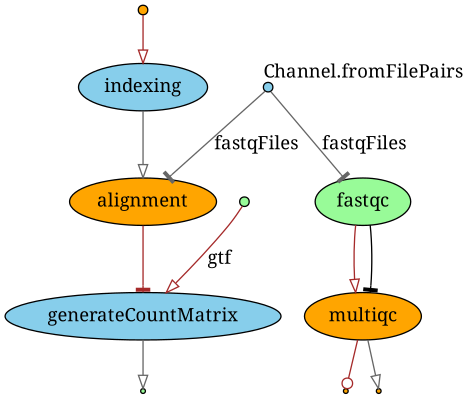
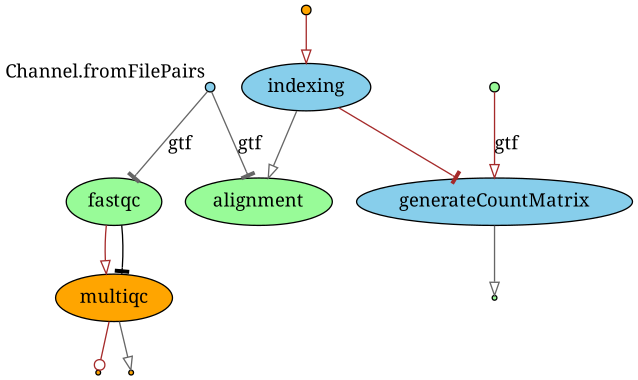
(256, 144) -> (250, 144)
(364, 144) -> (181, 144)
(143, 202) -> (259, 202)
(143, 256) -> (395, 141)
